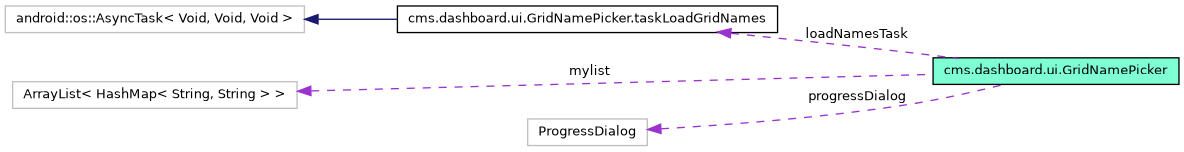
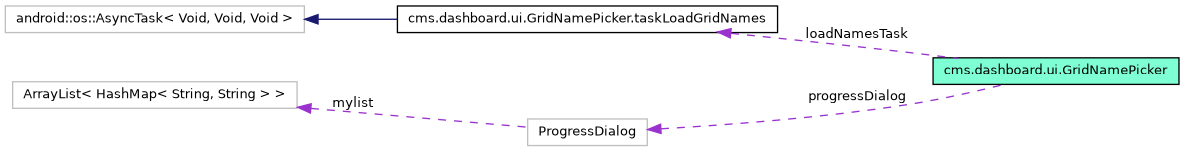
(622, 83) -> (419, 118)
